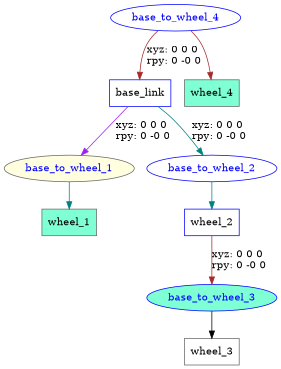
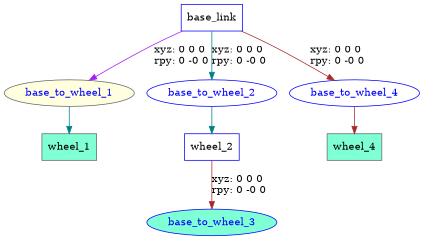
(145, 49) -> (285, 53)
(212, 352) -> none
